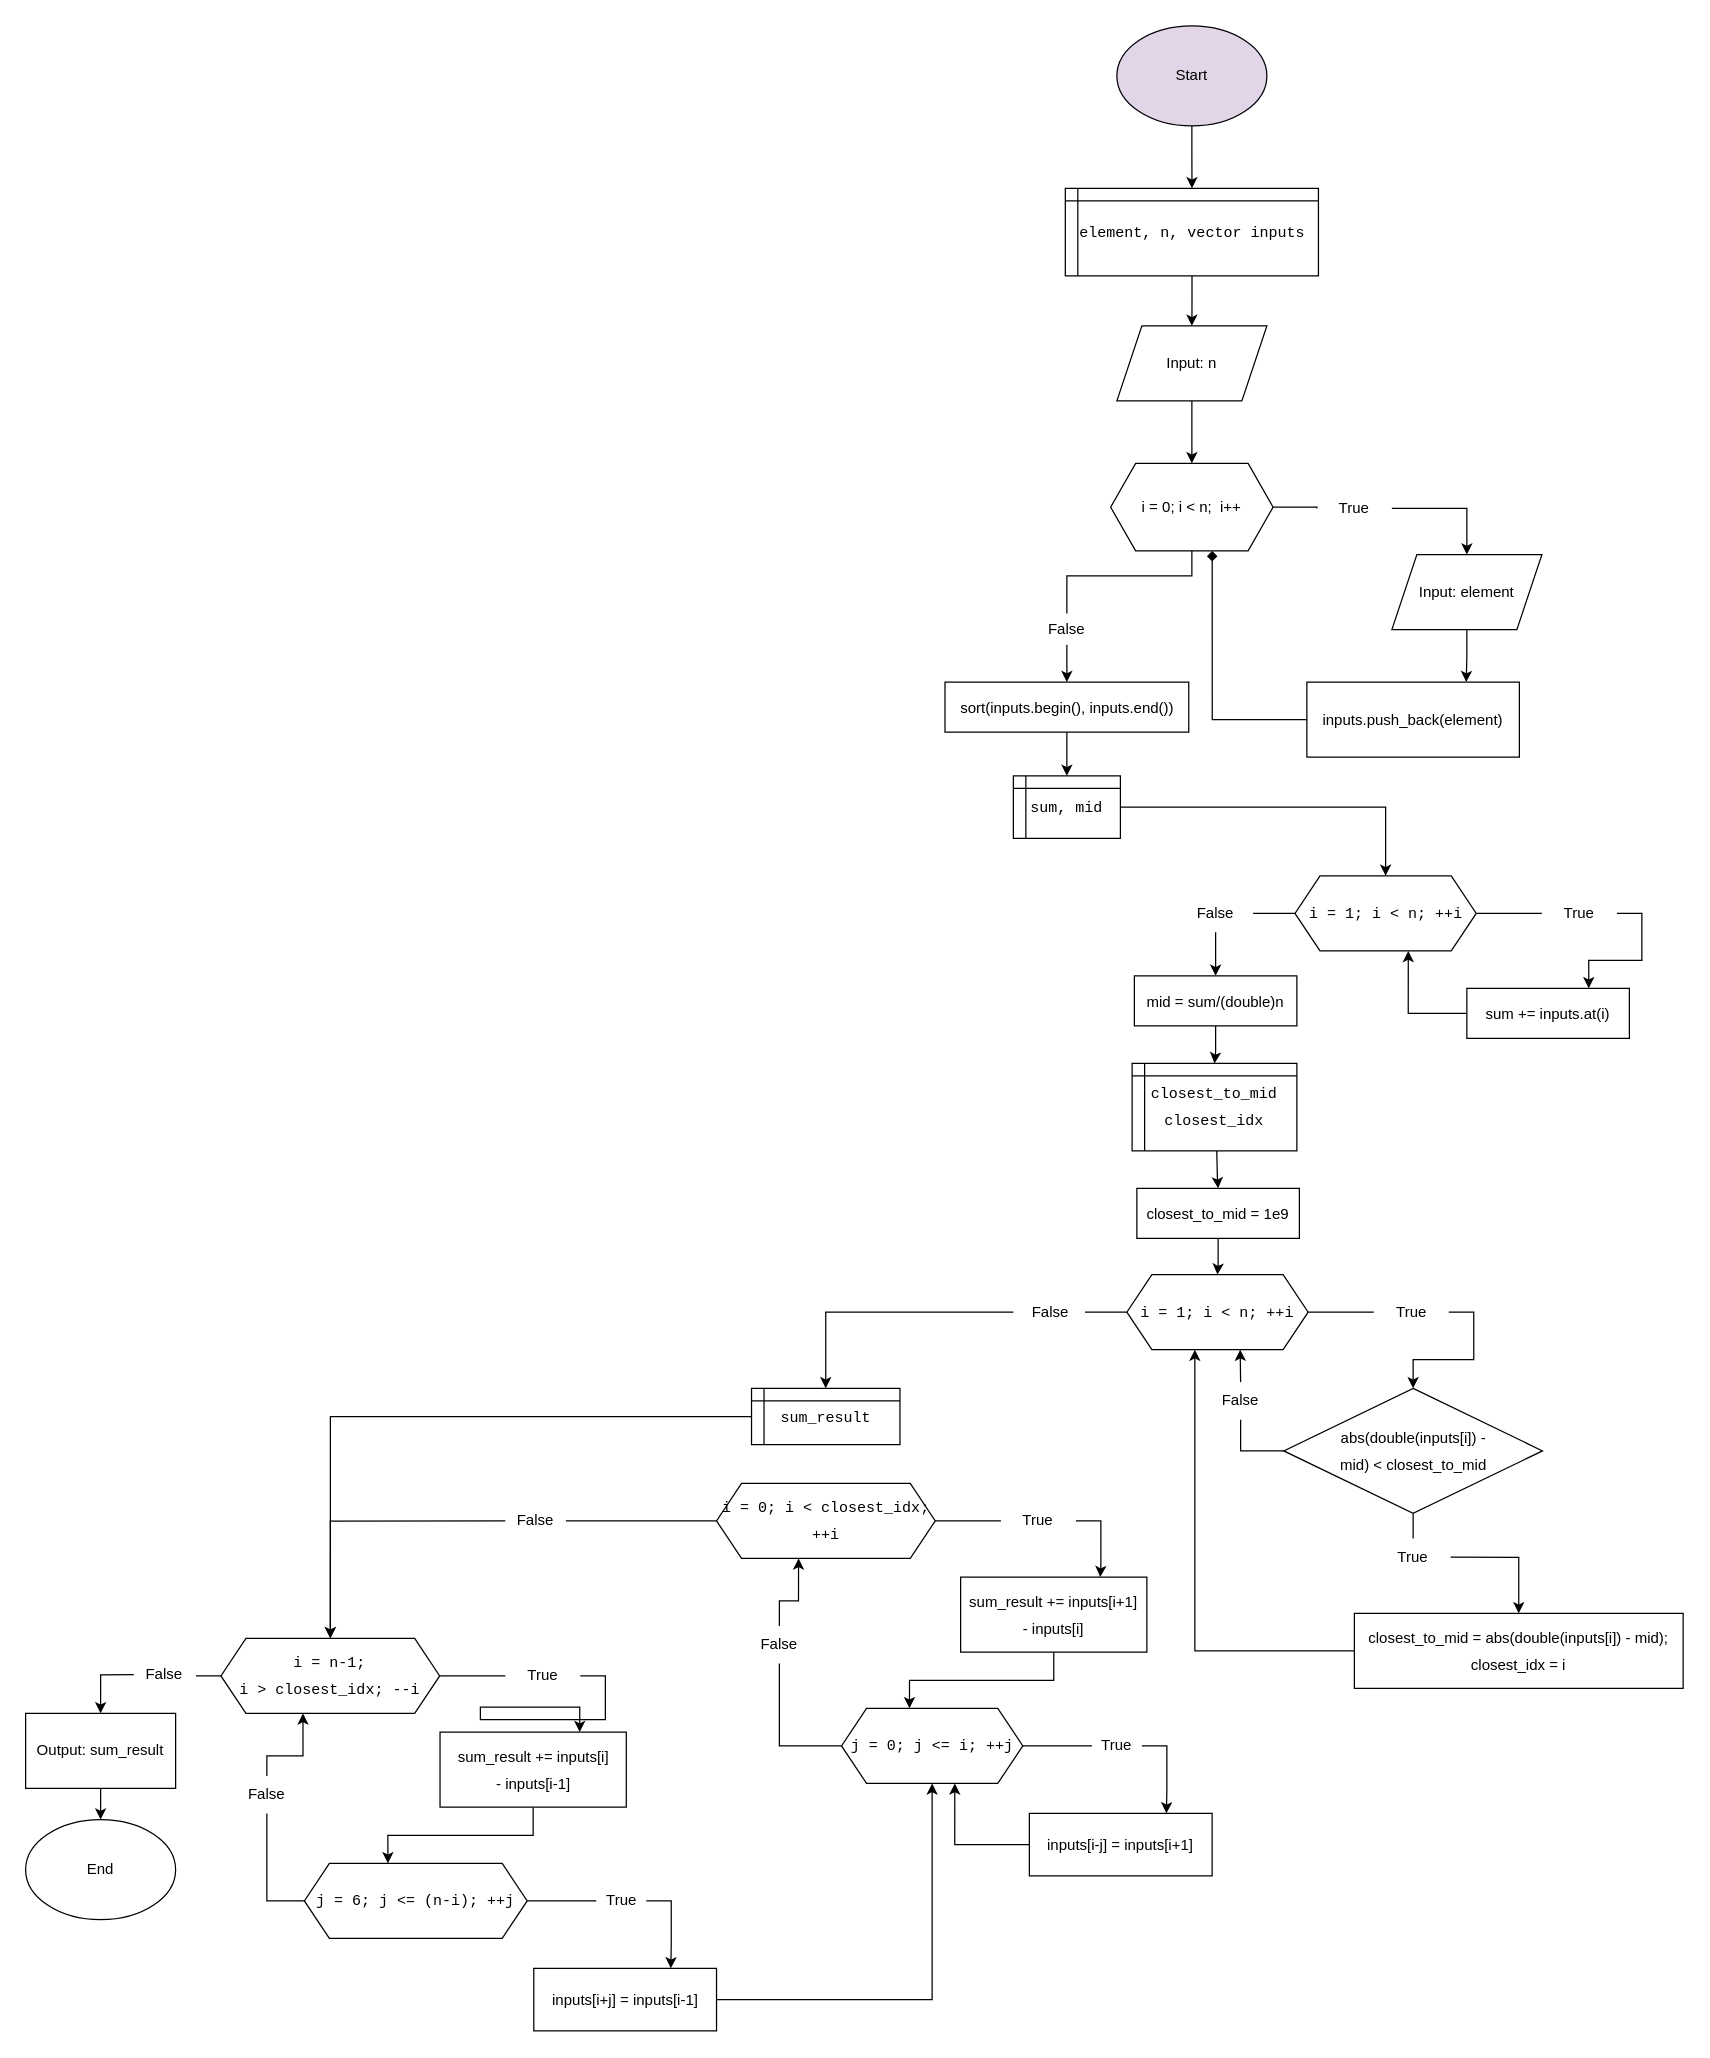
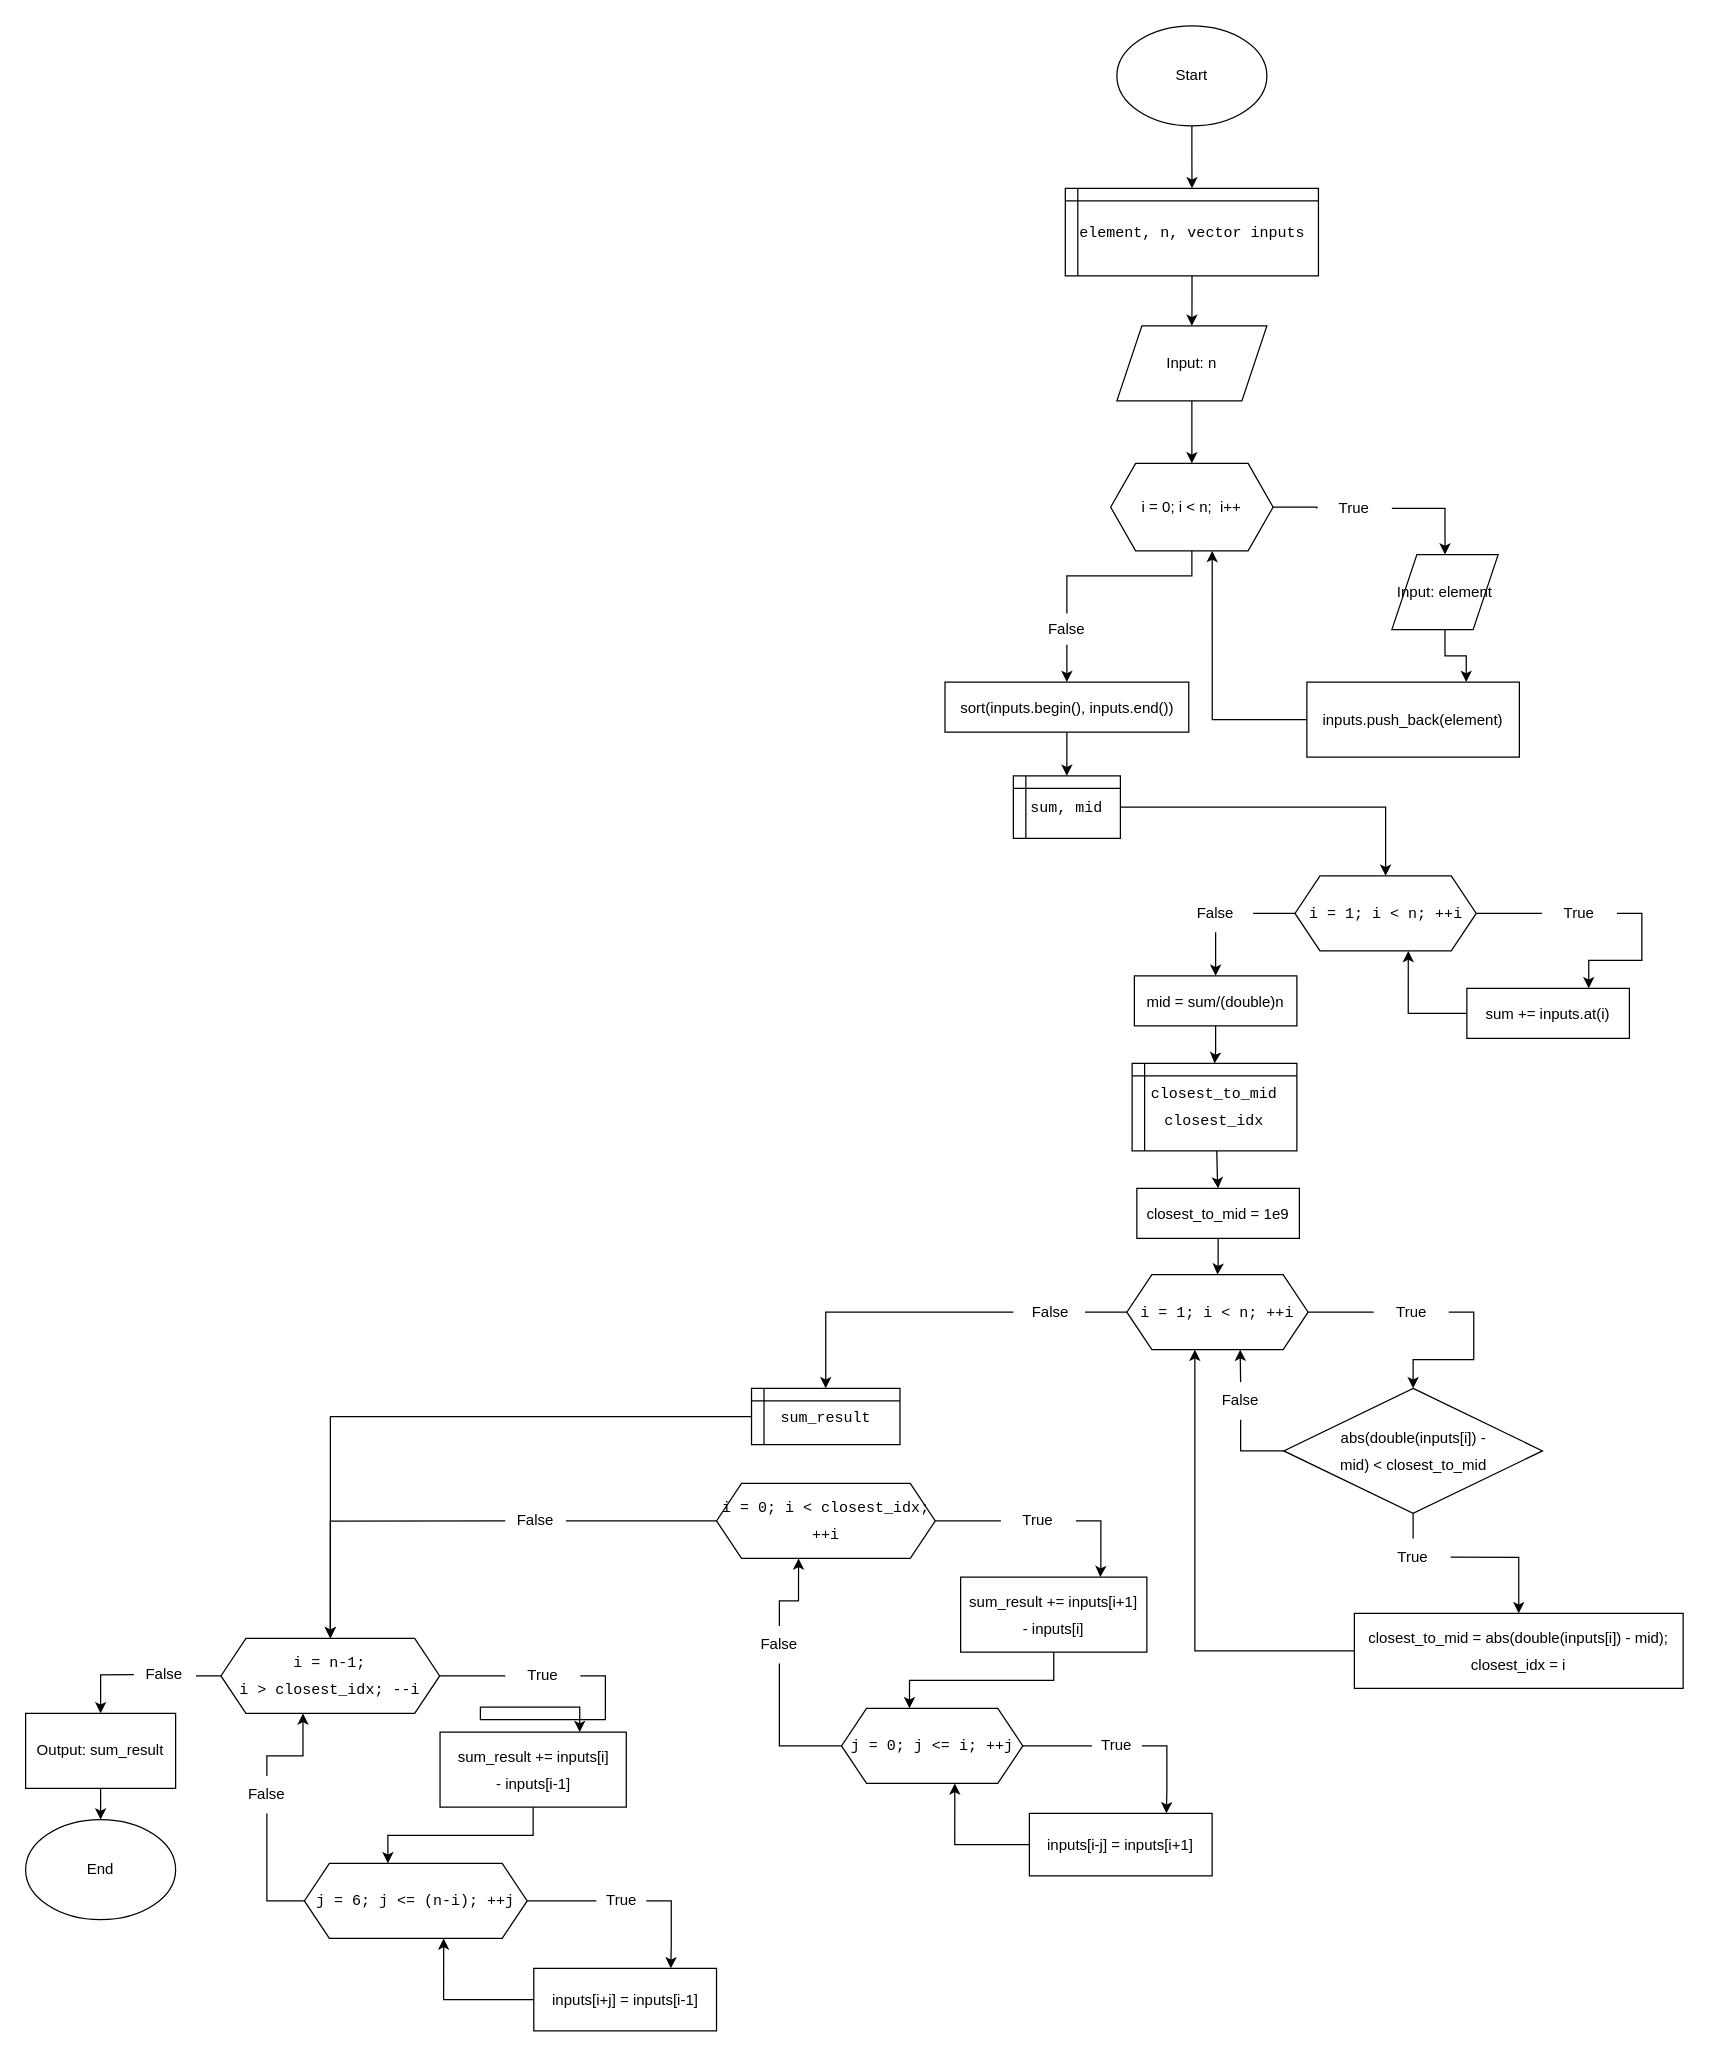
(1192, 76) -> (1192, 76)
(1212, 561) -> (1212, 561)
(1467, 592) -> (1445, 592)
(928, 1999) -> (463, 1999)
